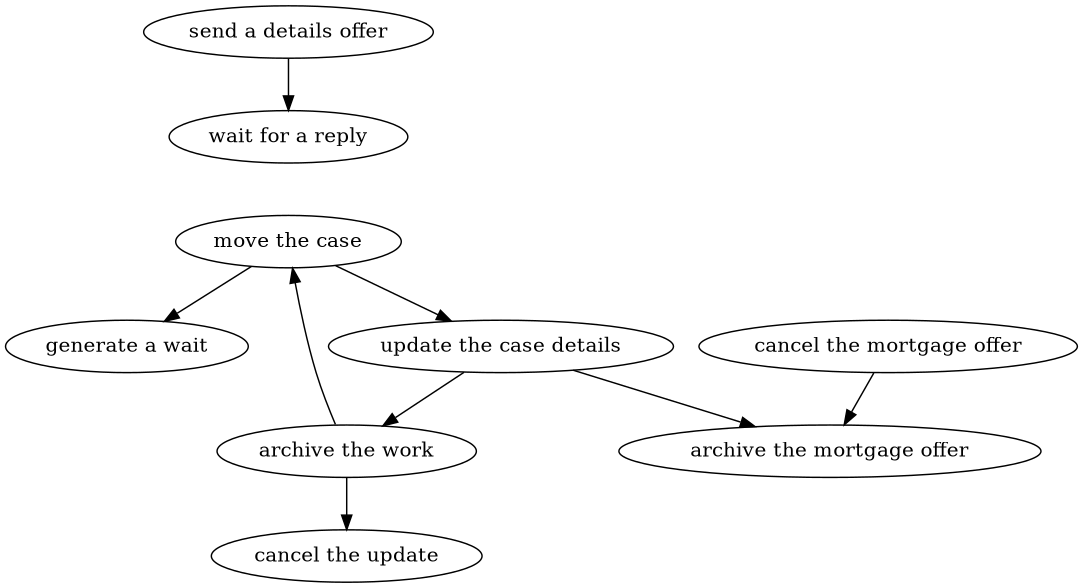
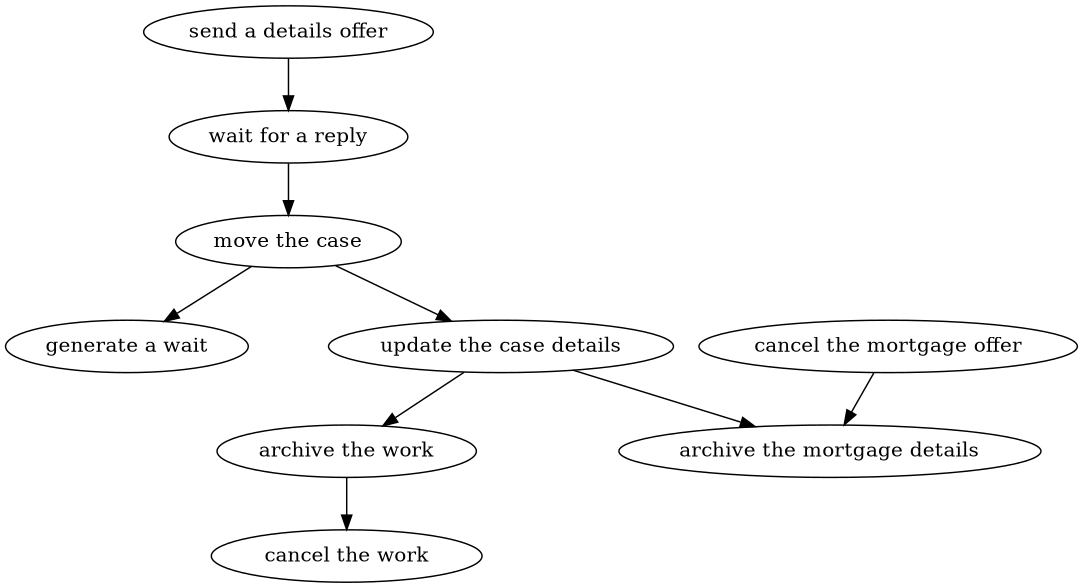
(311, 355) -> (288, 182)
(830, 451) -> (830, 451)
(347, 556) -> (347, 556)
